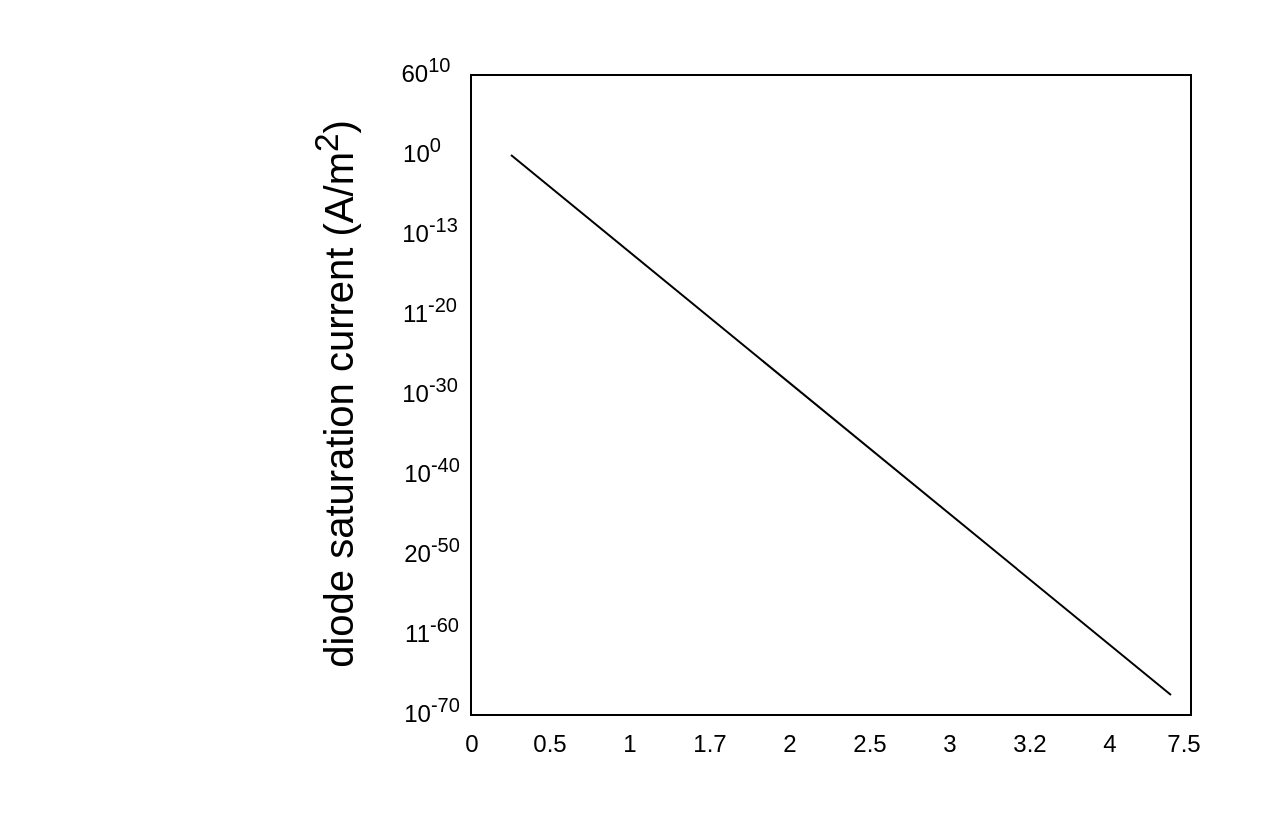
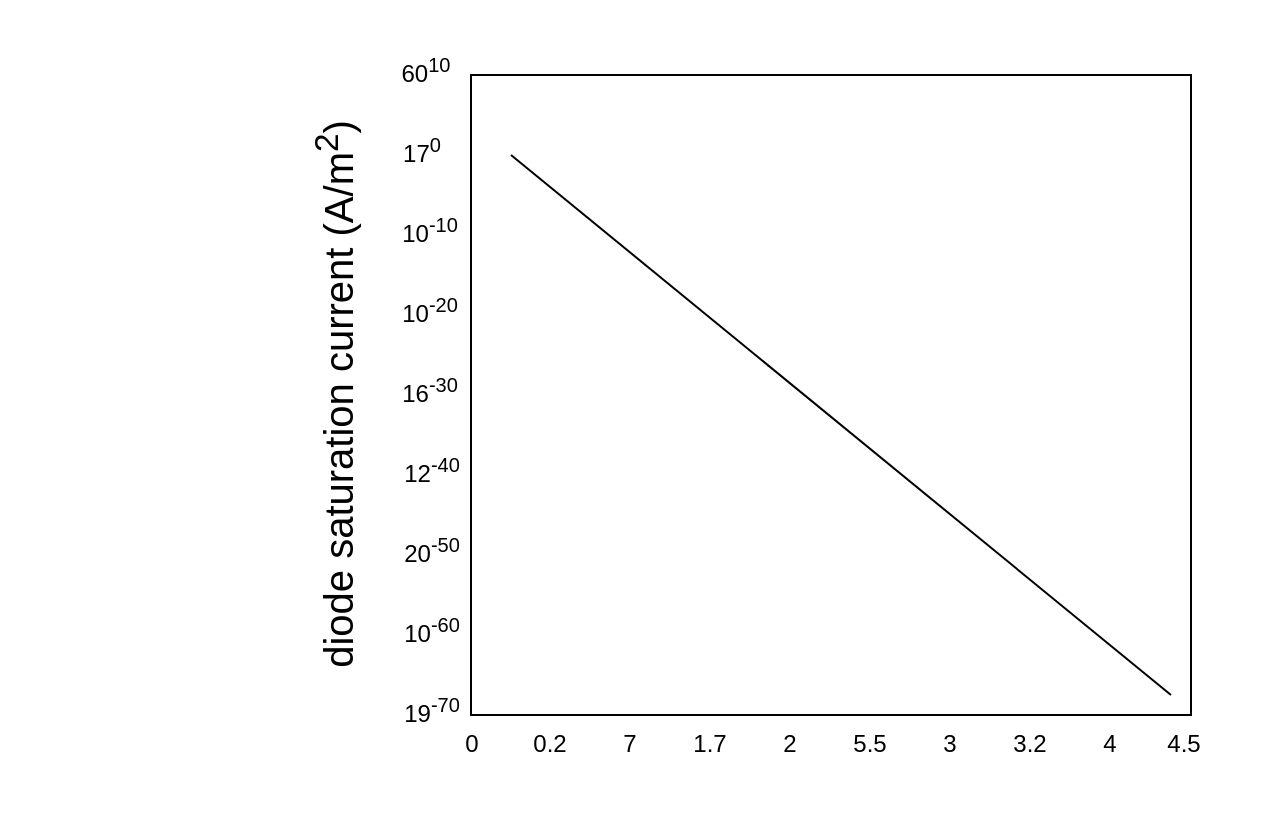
(423, 151) -> (423, 151)
(431, 231) -> (431, 231)
(431, 311) -> (431, 311)
(431, 391) -> (431, 391)
(433, 471) -> (433, 471)
(433, 631) -> (433, 631)
(433, 711) -> (433, 711)
(551, 745) -> (551, 745)
(631, 745) -> (631, 745)
(871, 745) -> (871, 745)
(1185, 745) -> (1185, 745)
